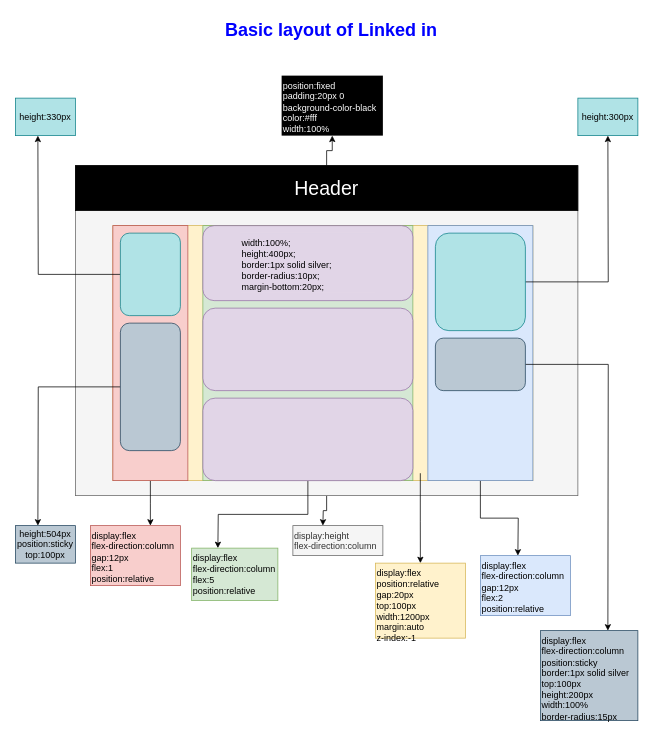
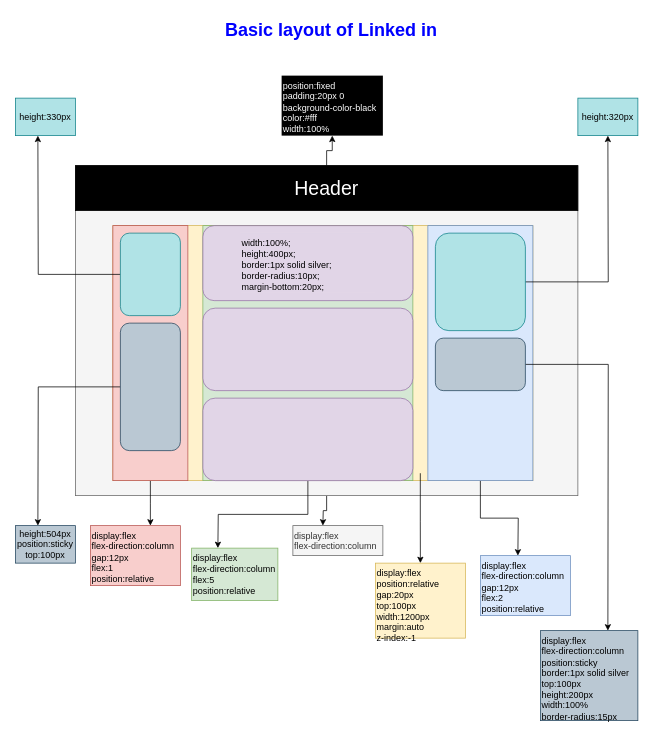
(608, 117) -> (608, 117)
(339, 547) -> (339, 547)
